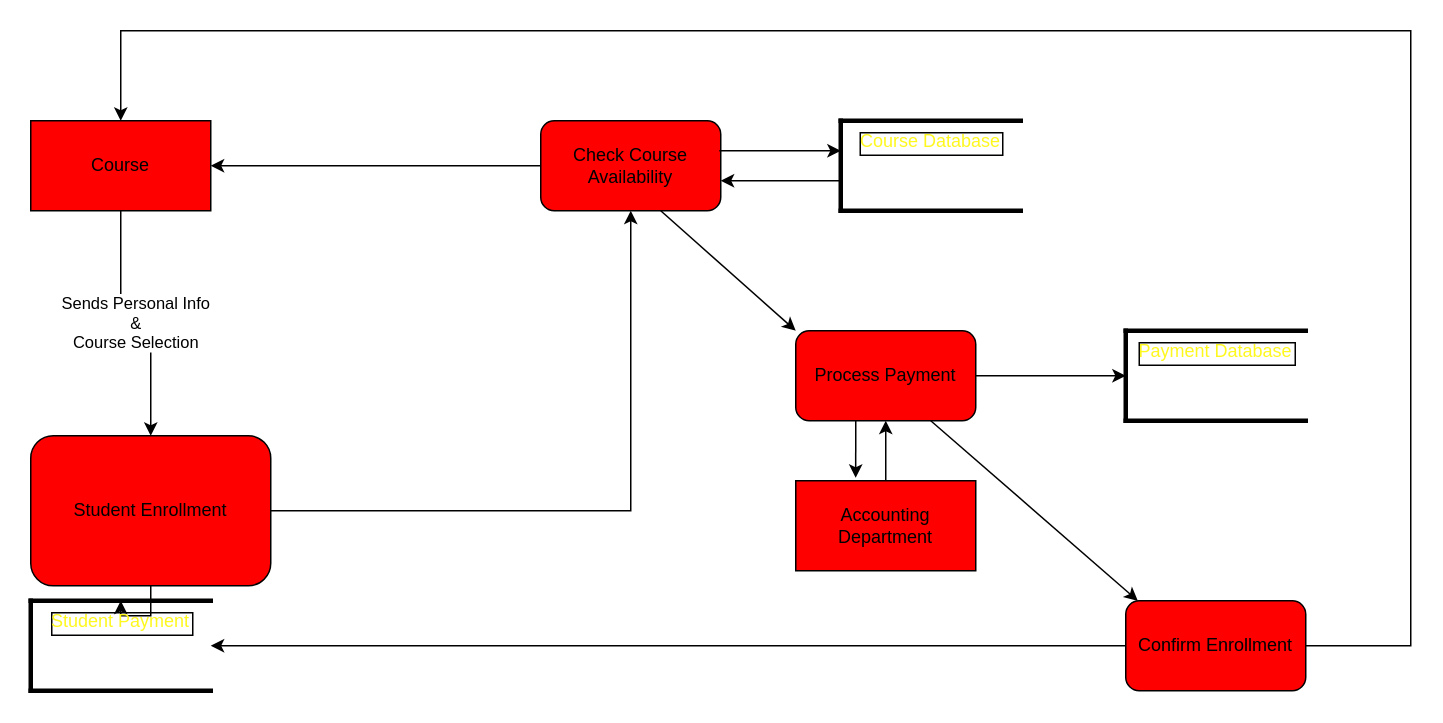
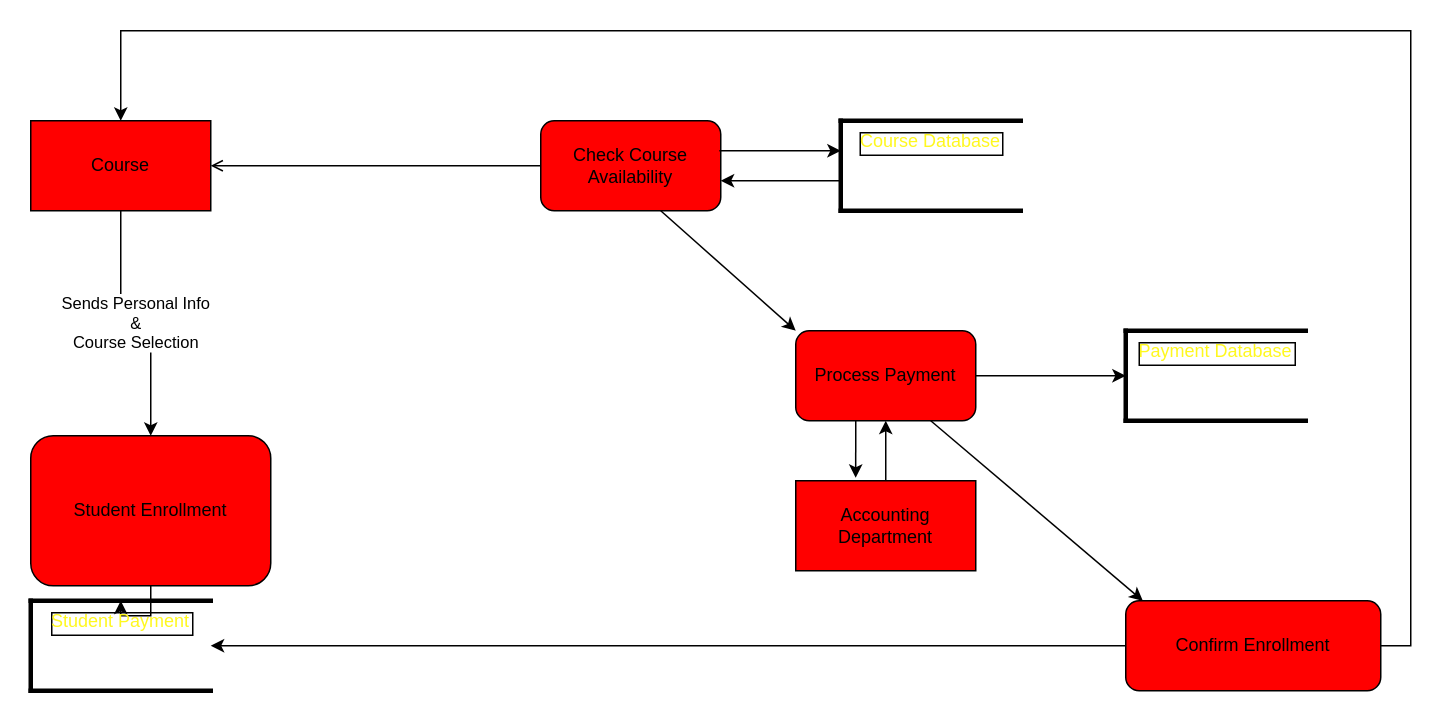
(222, 166) -> (219, 166)
(596, 511) -> none
(1216, 646) -> (1253, 646)
